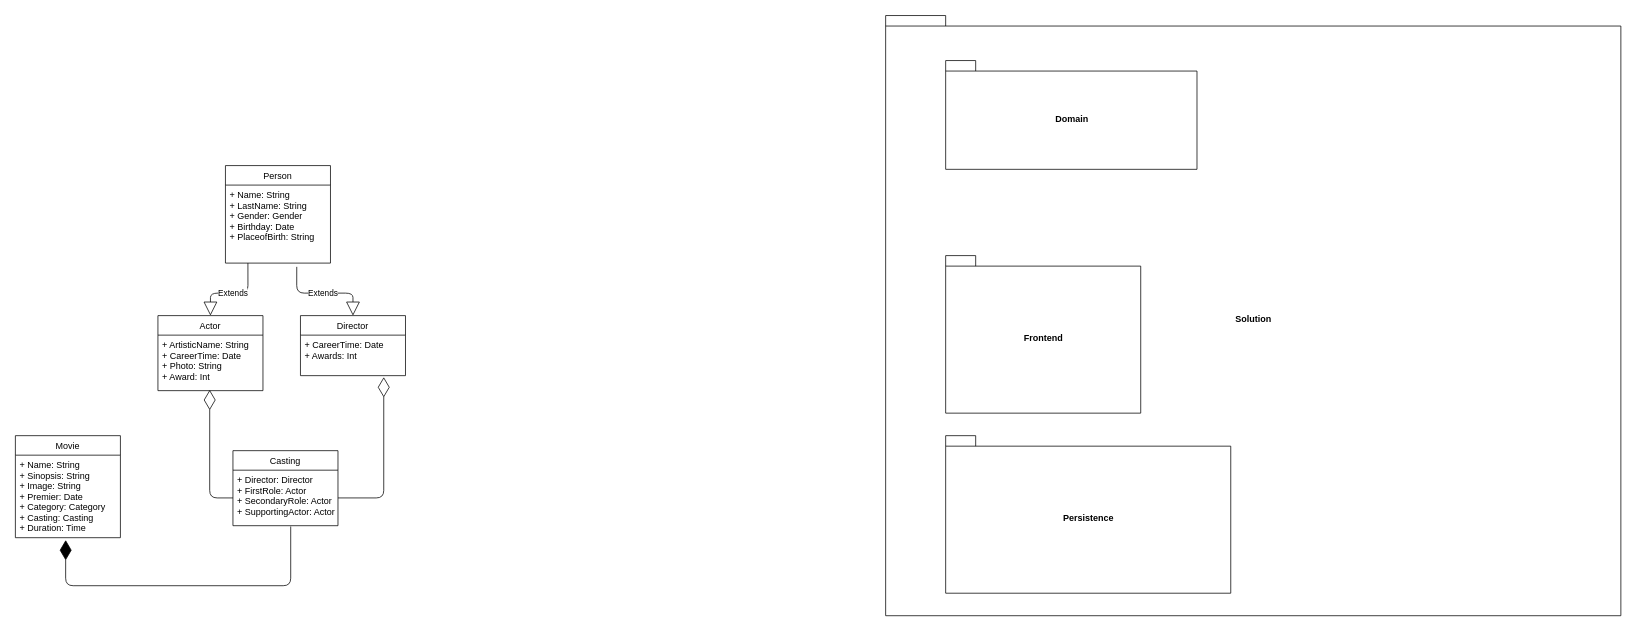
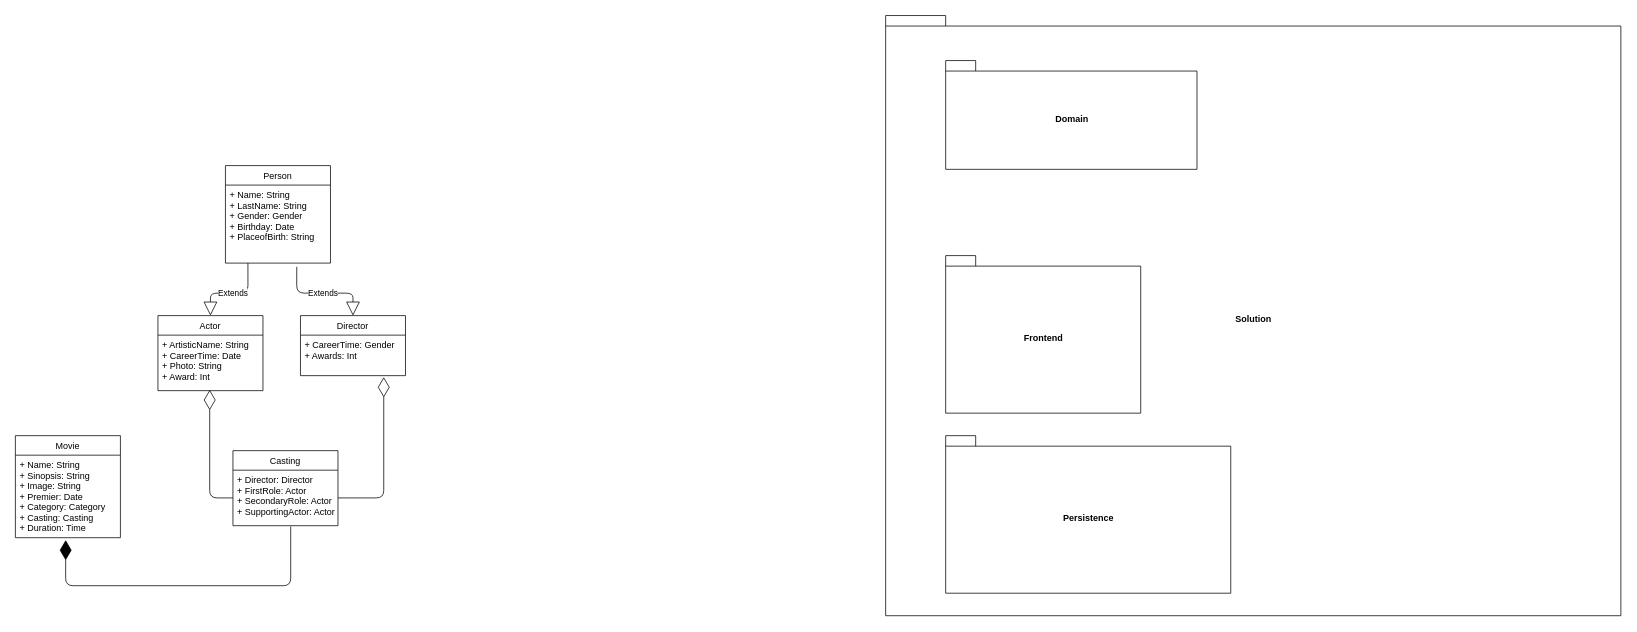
(345, 345) -> (350, 345)
